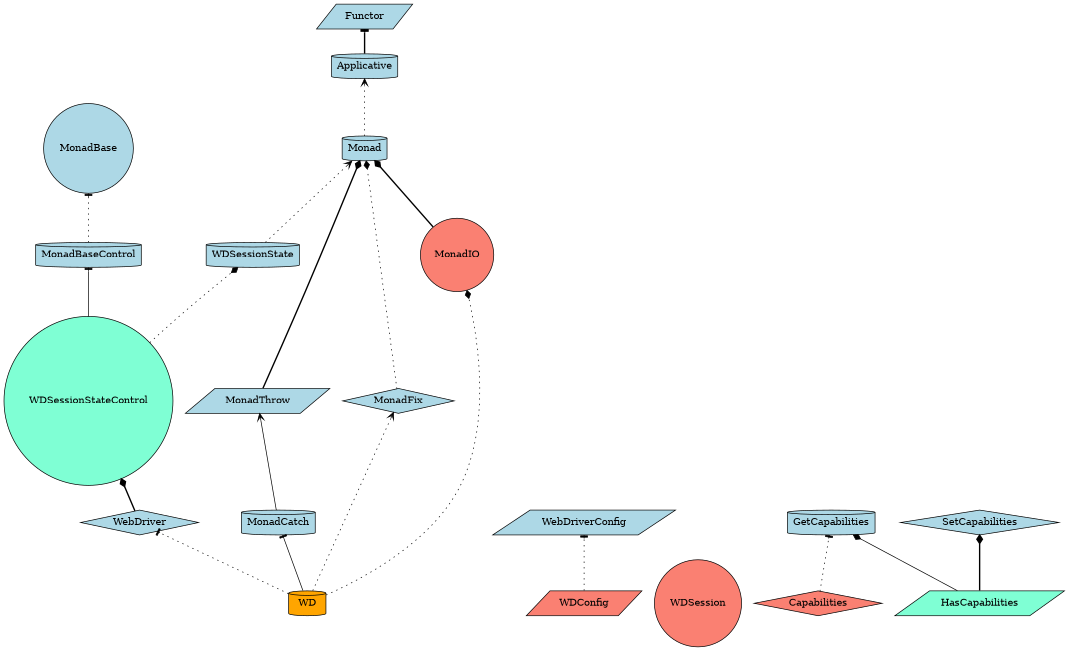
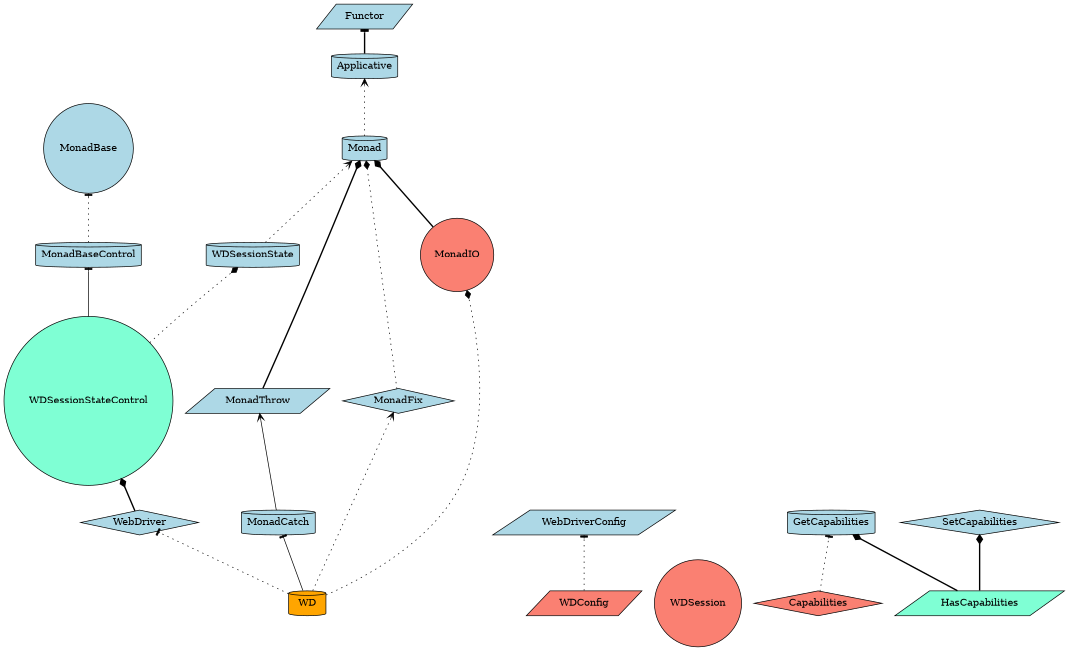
(909, 565) -> (909, 565)
